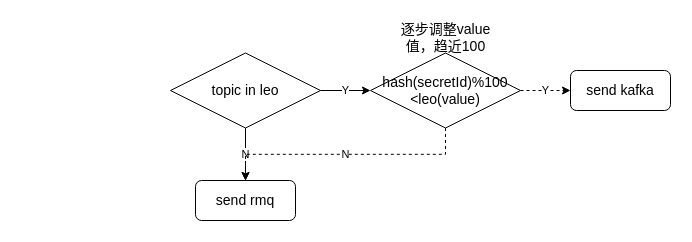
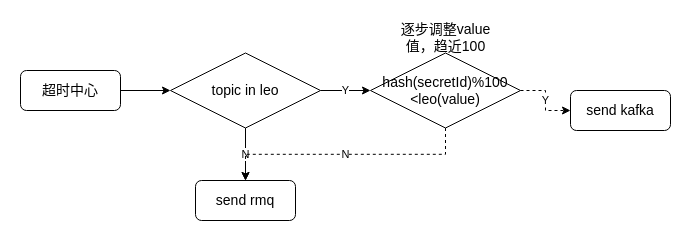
none -> (71, 91)
none -> (142, 91)
(621, 91) -> (621, 111)
